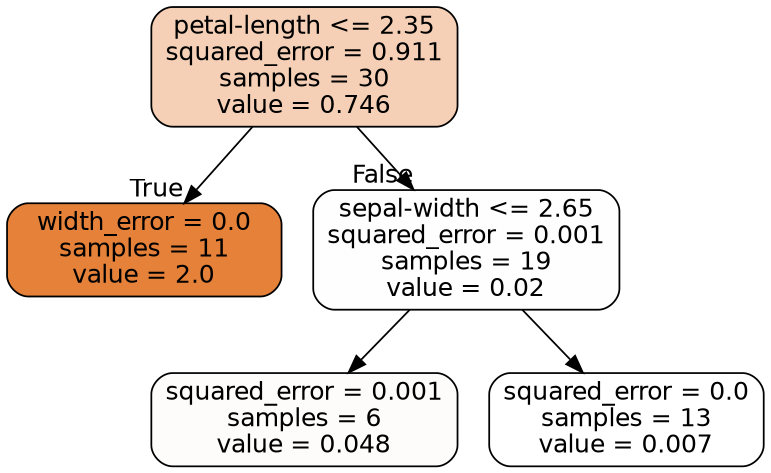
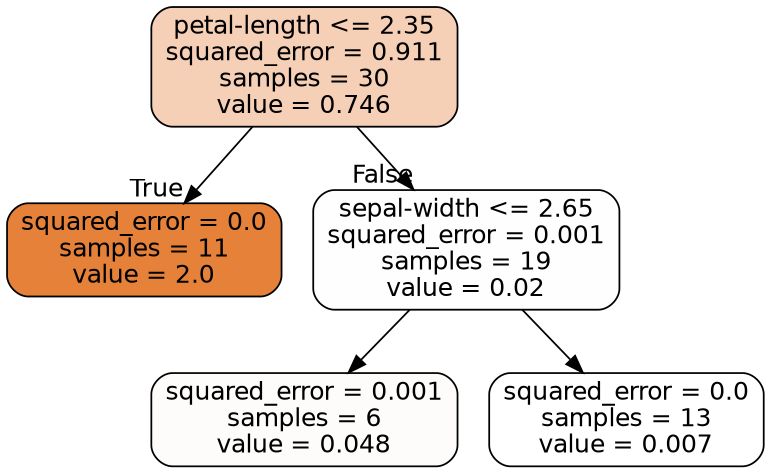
(144, 250) -> (144, 250)
